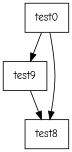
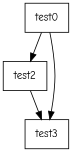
(25, 76) -> (25, 76)
(47, 134) -> (47, 134)
